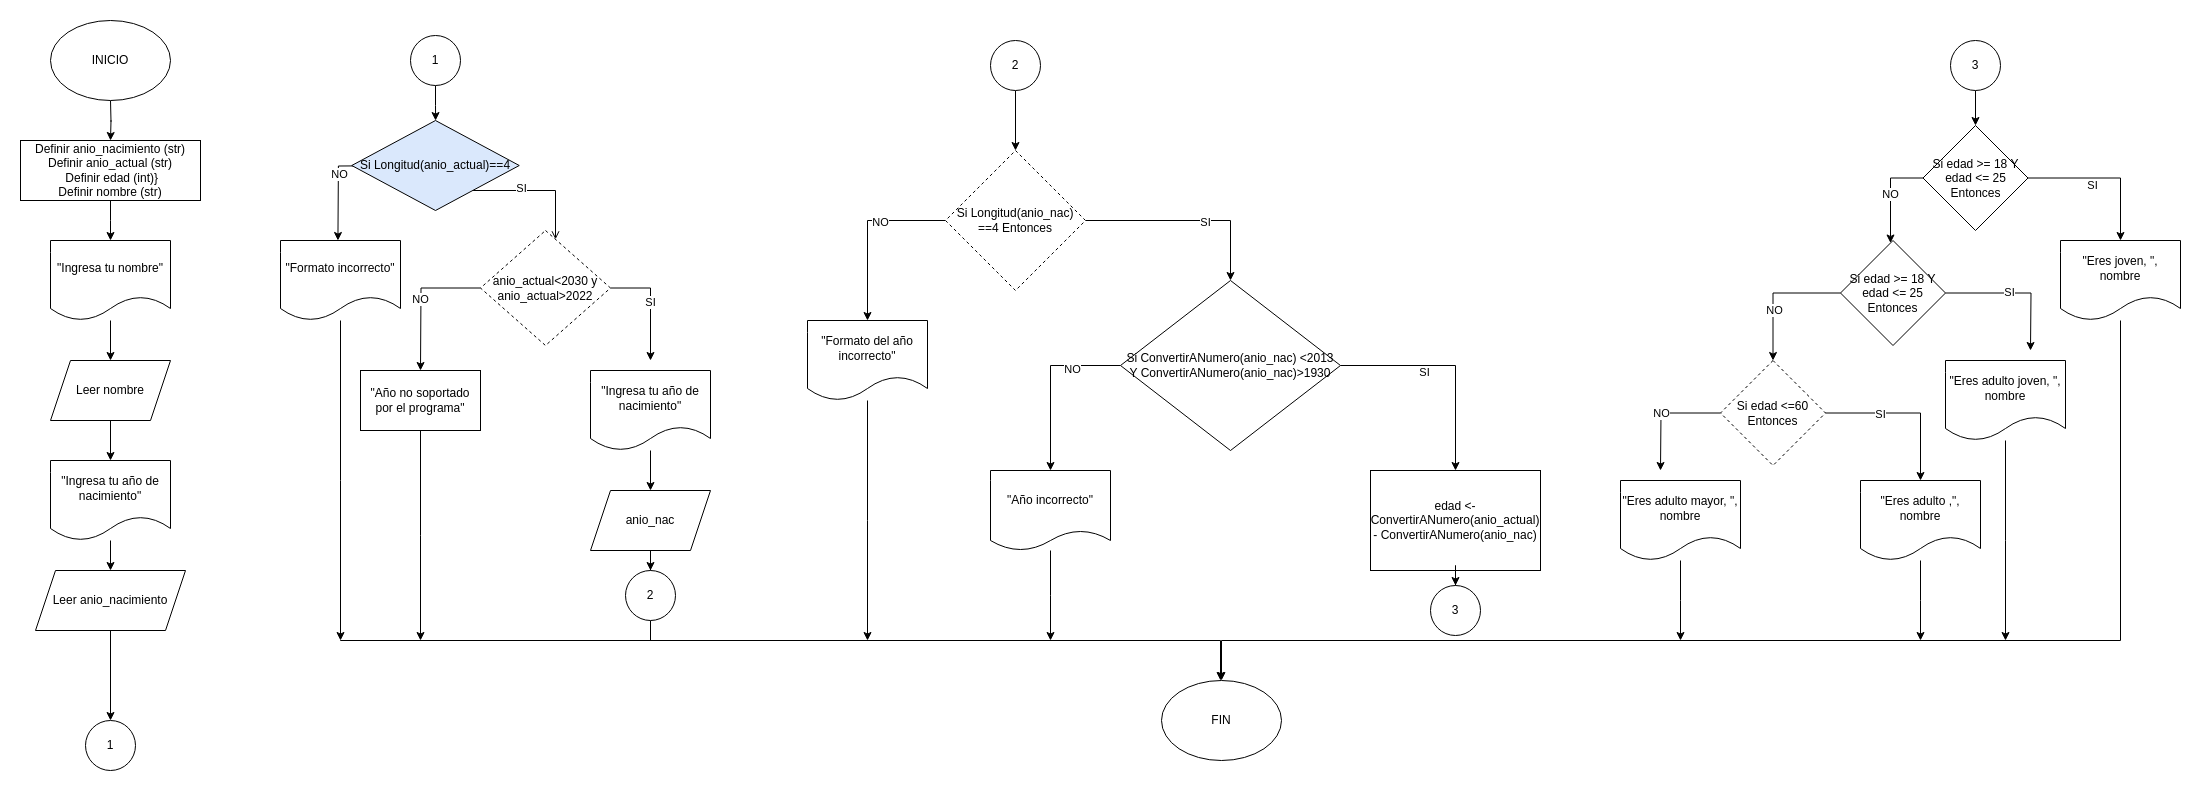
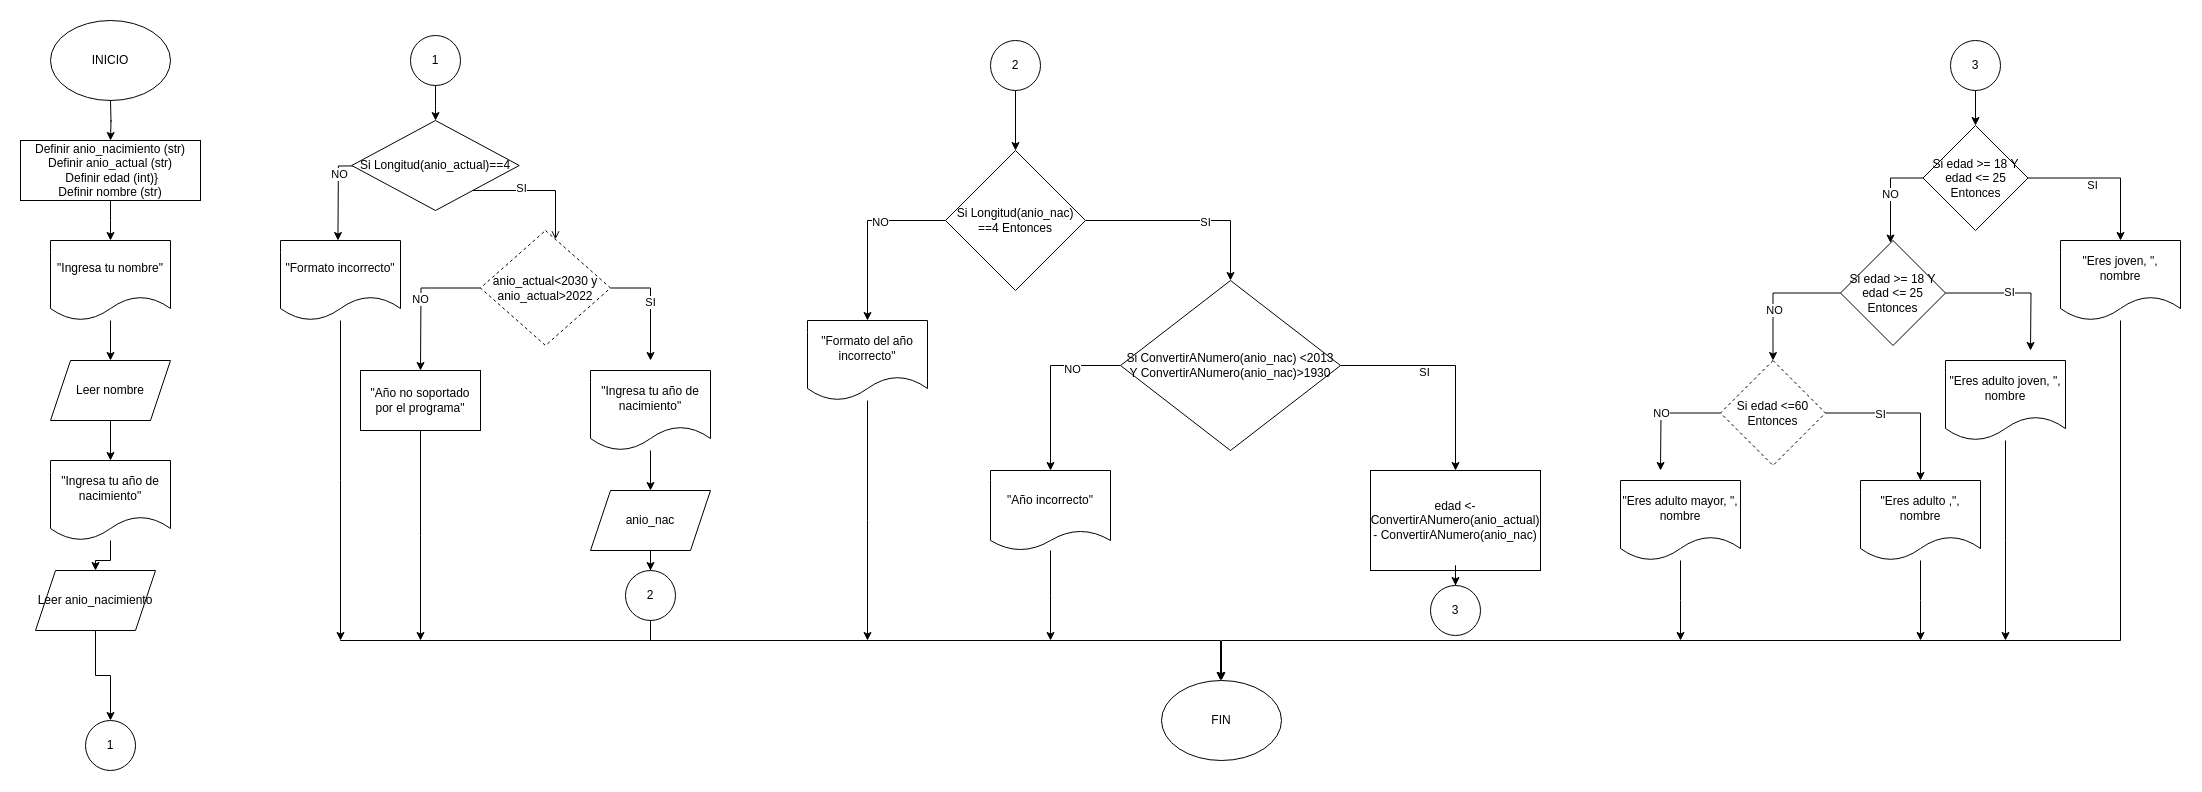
(436, 166) -> (436, 166)
(1016, 221) -> (1016, 221)
(111, 601) -> (96, 601)
